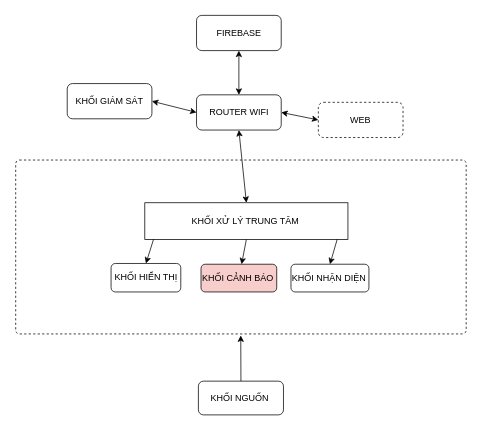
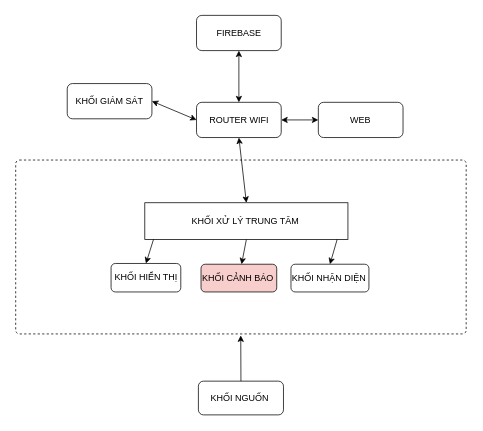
(239, 113) -> (239, 120)
(361, 120) -> (361, 120)
